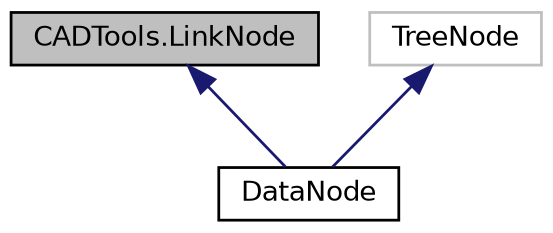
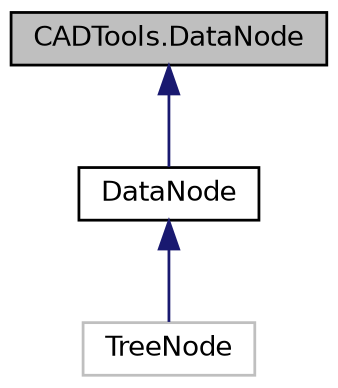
(165, 39) -> (169, 39)
(372, 127) -> (169, 286)
